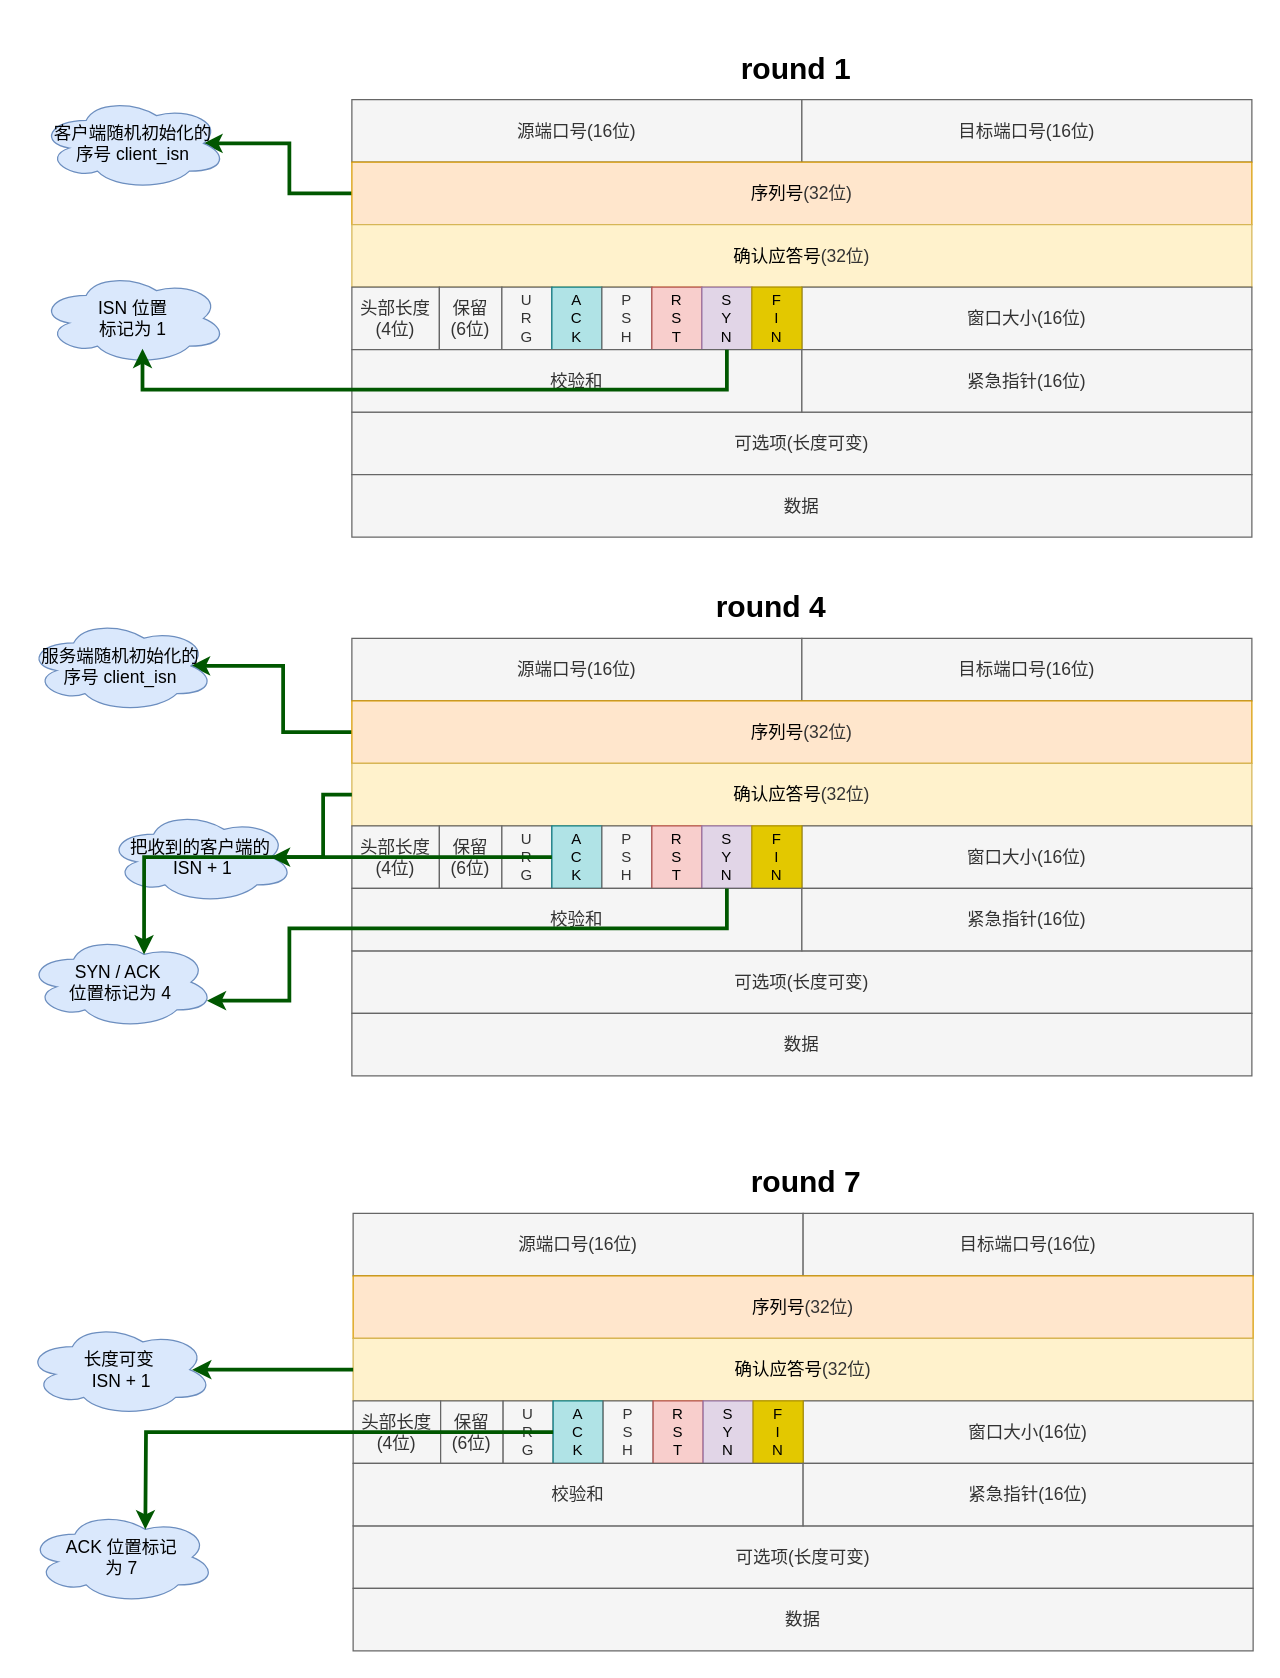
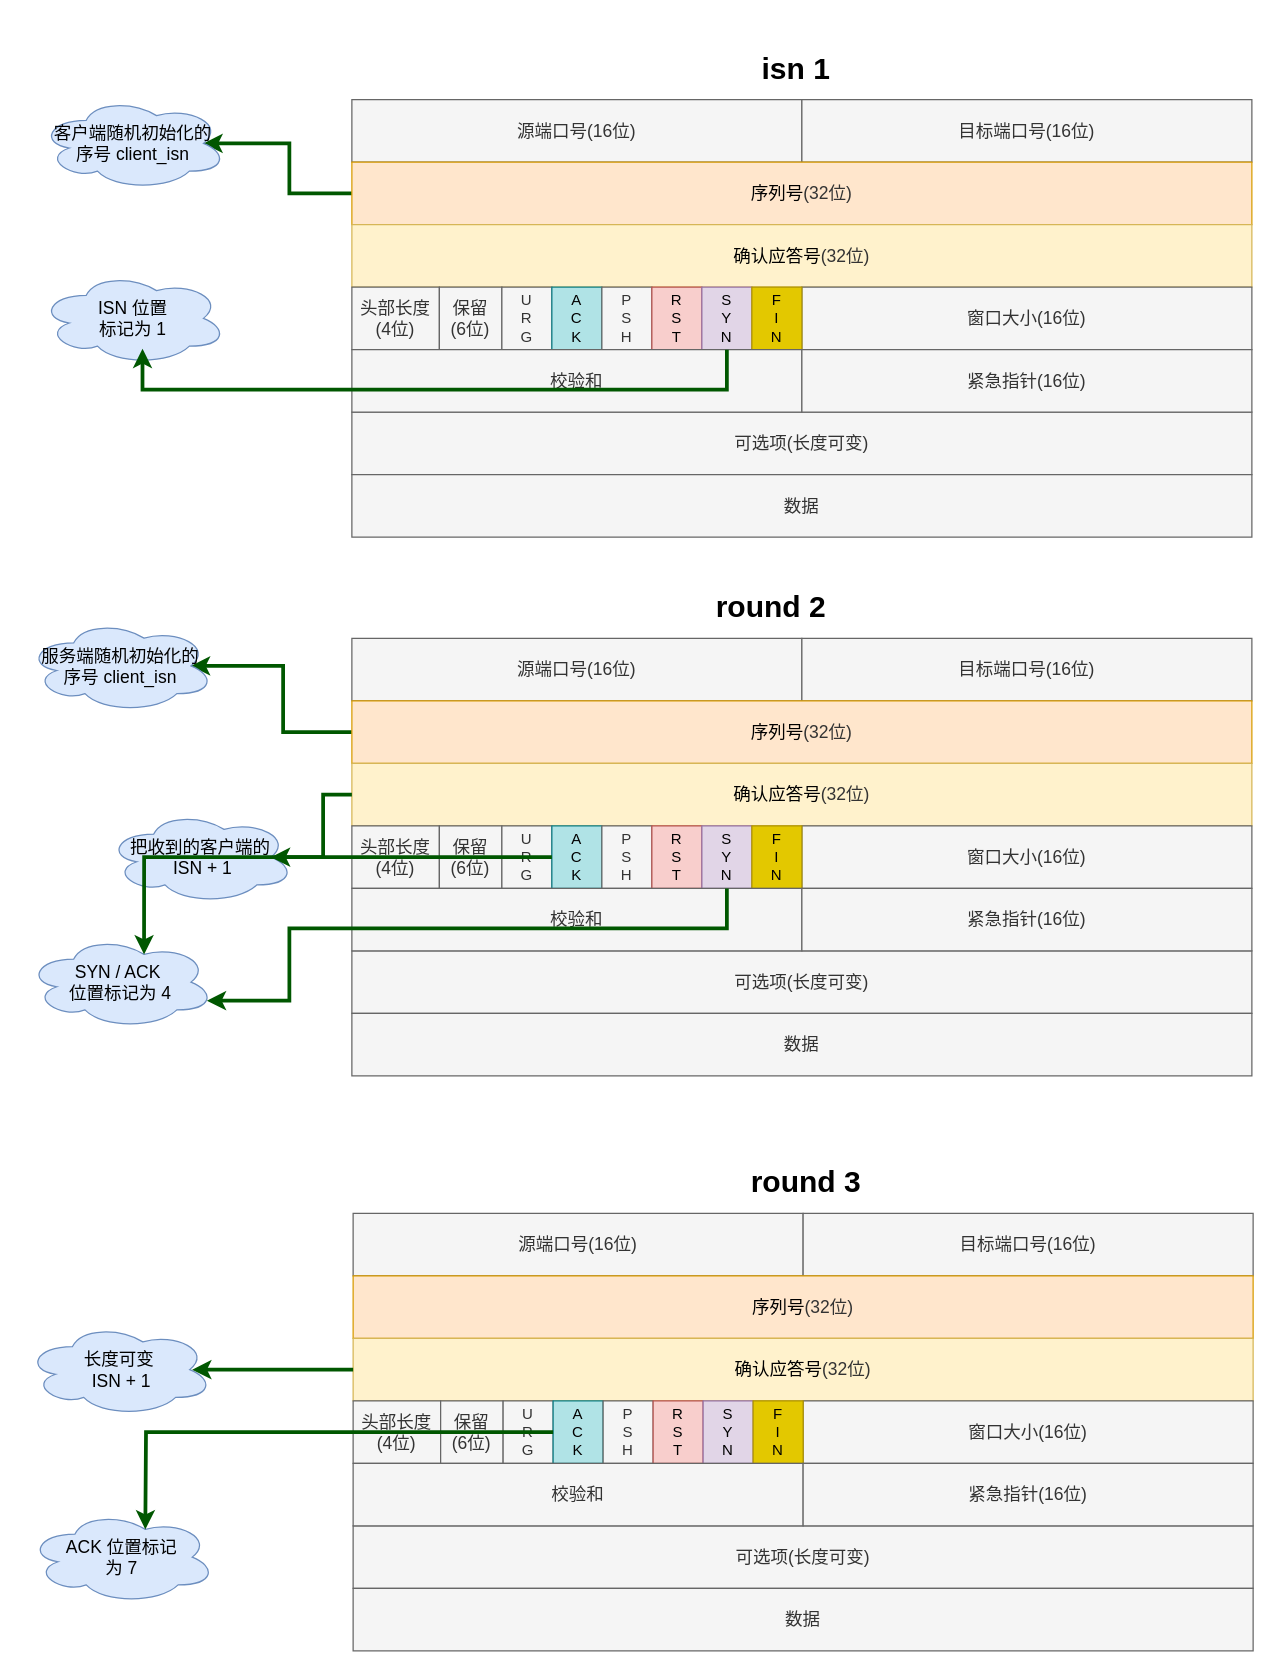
(796, 69) -> (796, 69)
(771, 607) -> (771, 607)
(806, 1182) -> (806, 1182)
